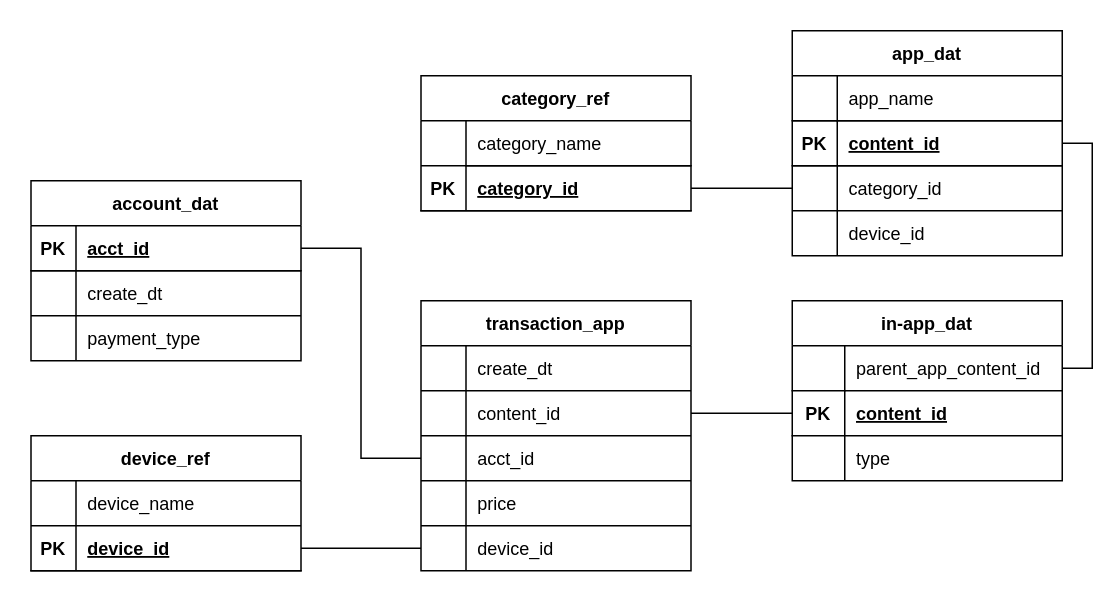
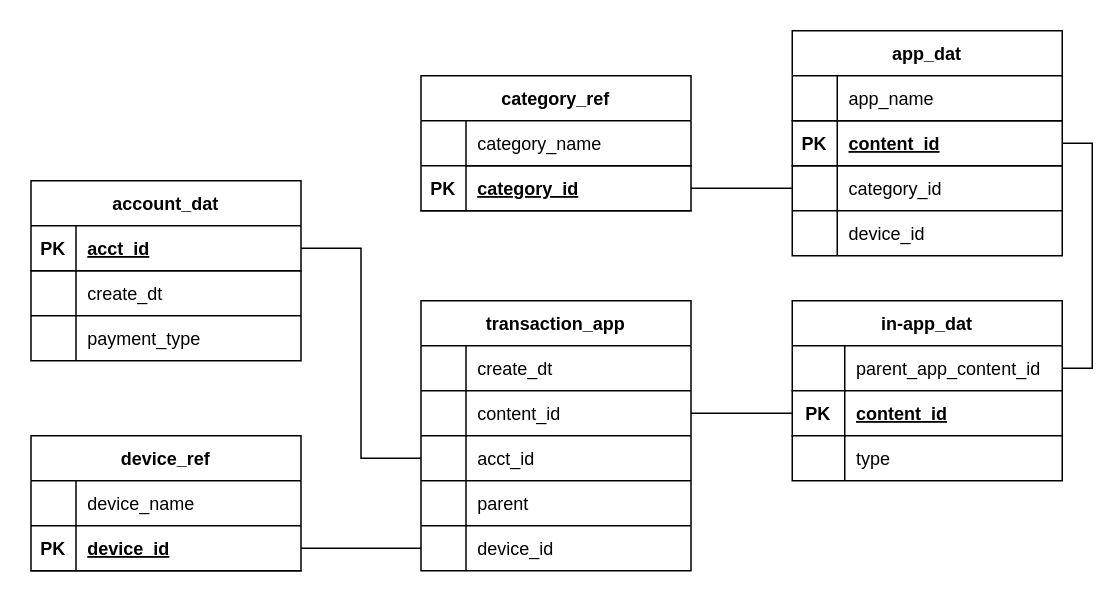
(500, 504) -> (507, 504)
